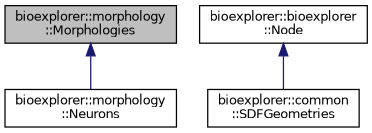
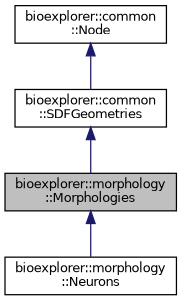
(283, 24) -> (91, 24)
none -> (91, 157)
